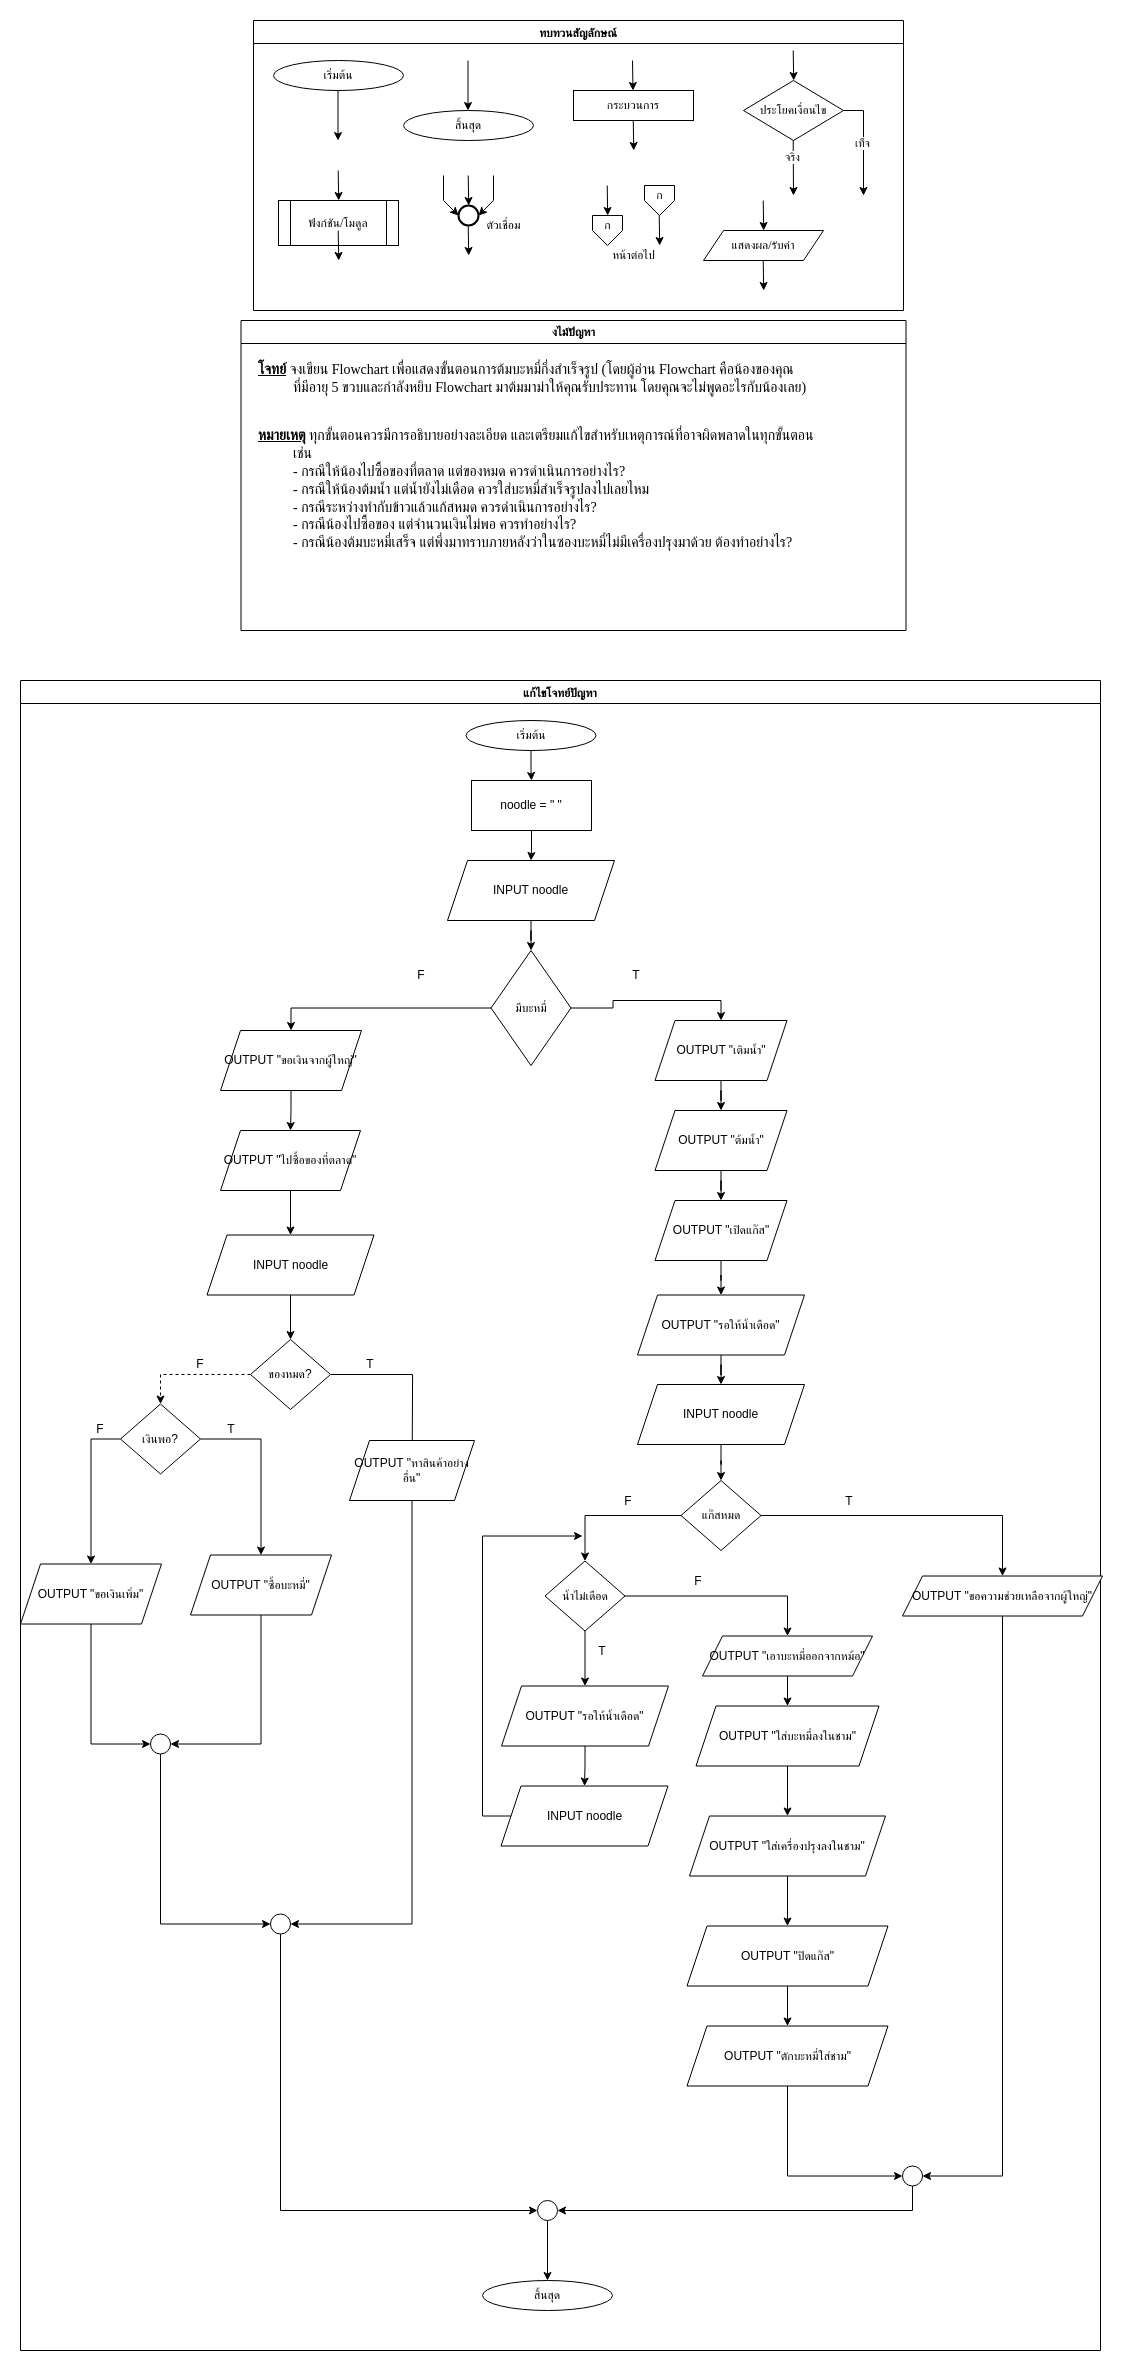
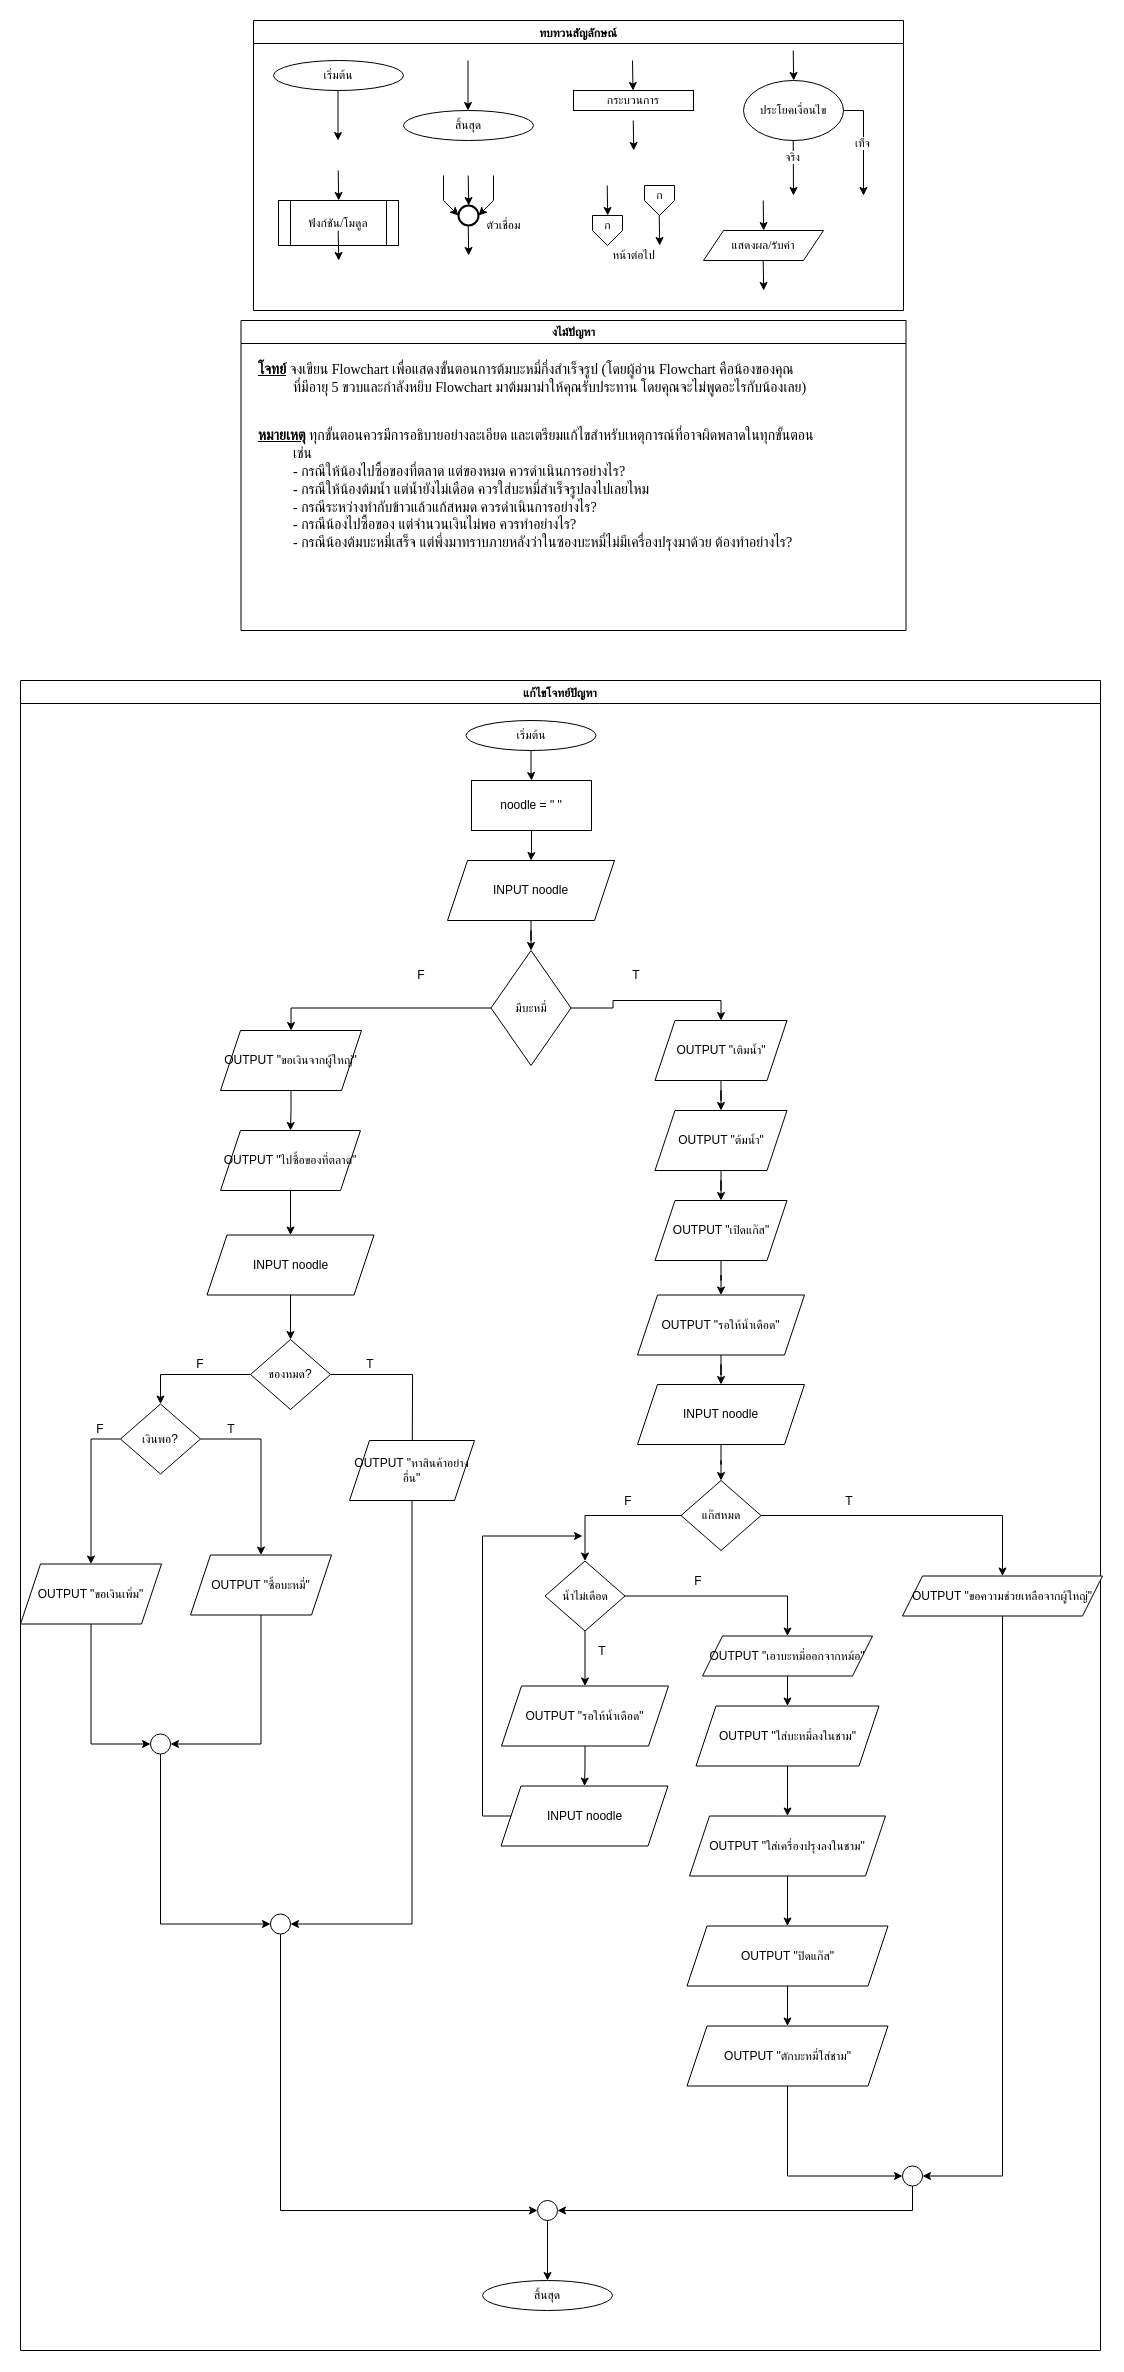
(634, 106) -> (634, 101)
(794, 111) -> (794, 111)
(194, 1375) -> (194, 1375)
